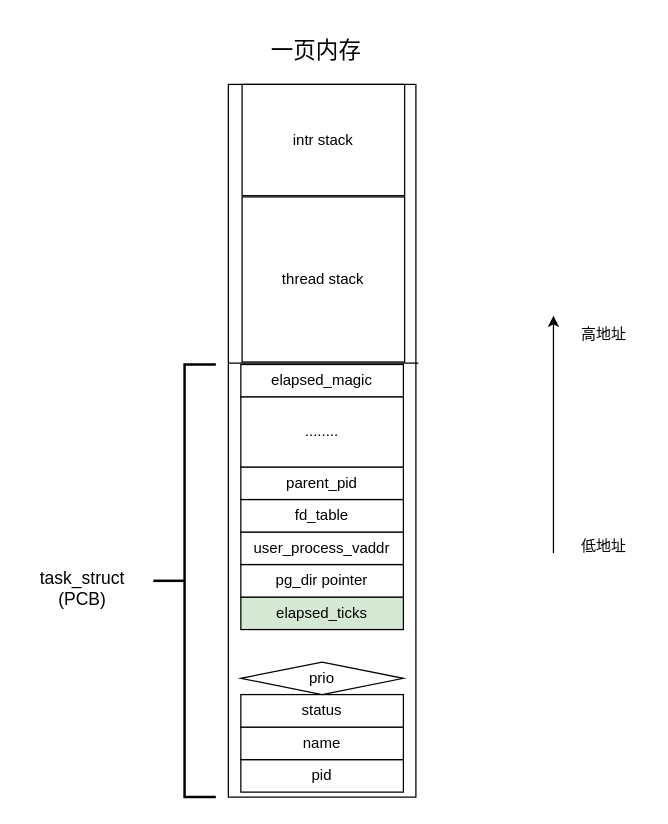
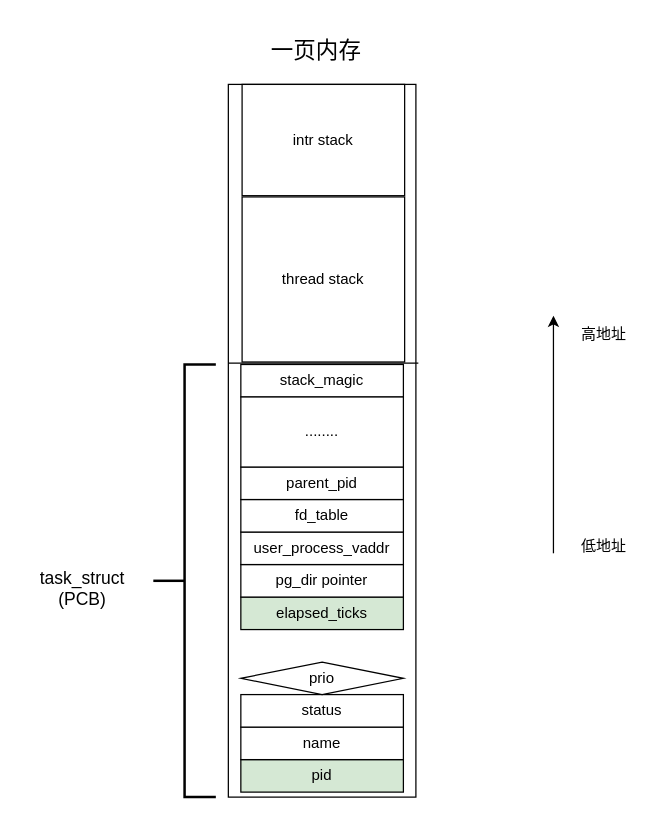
(322, 381) -> (322, 381)
(322, 776) -> (322, 776)
